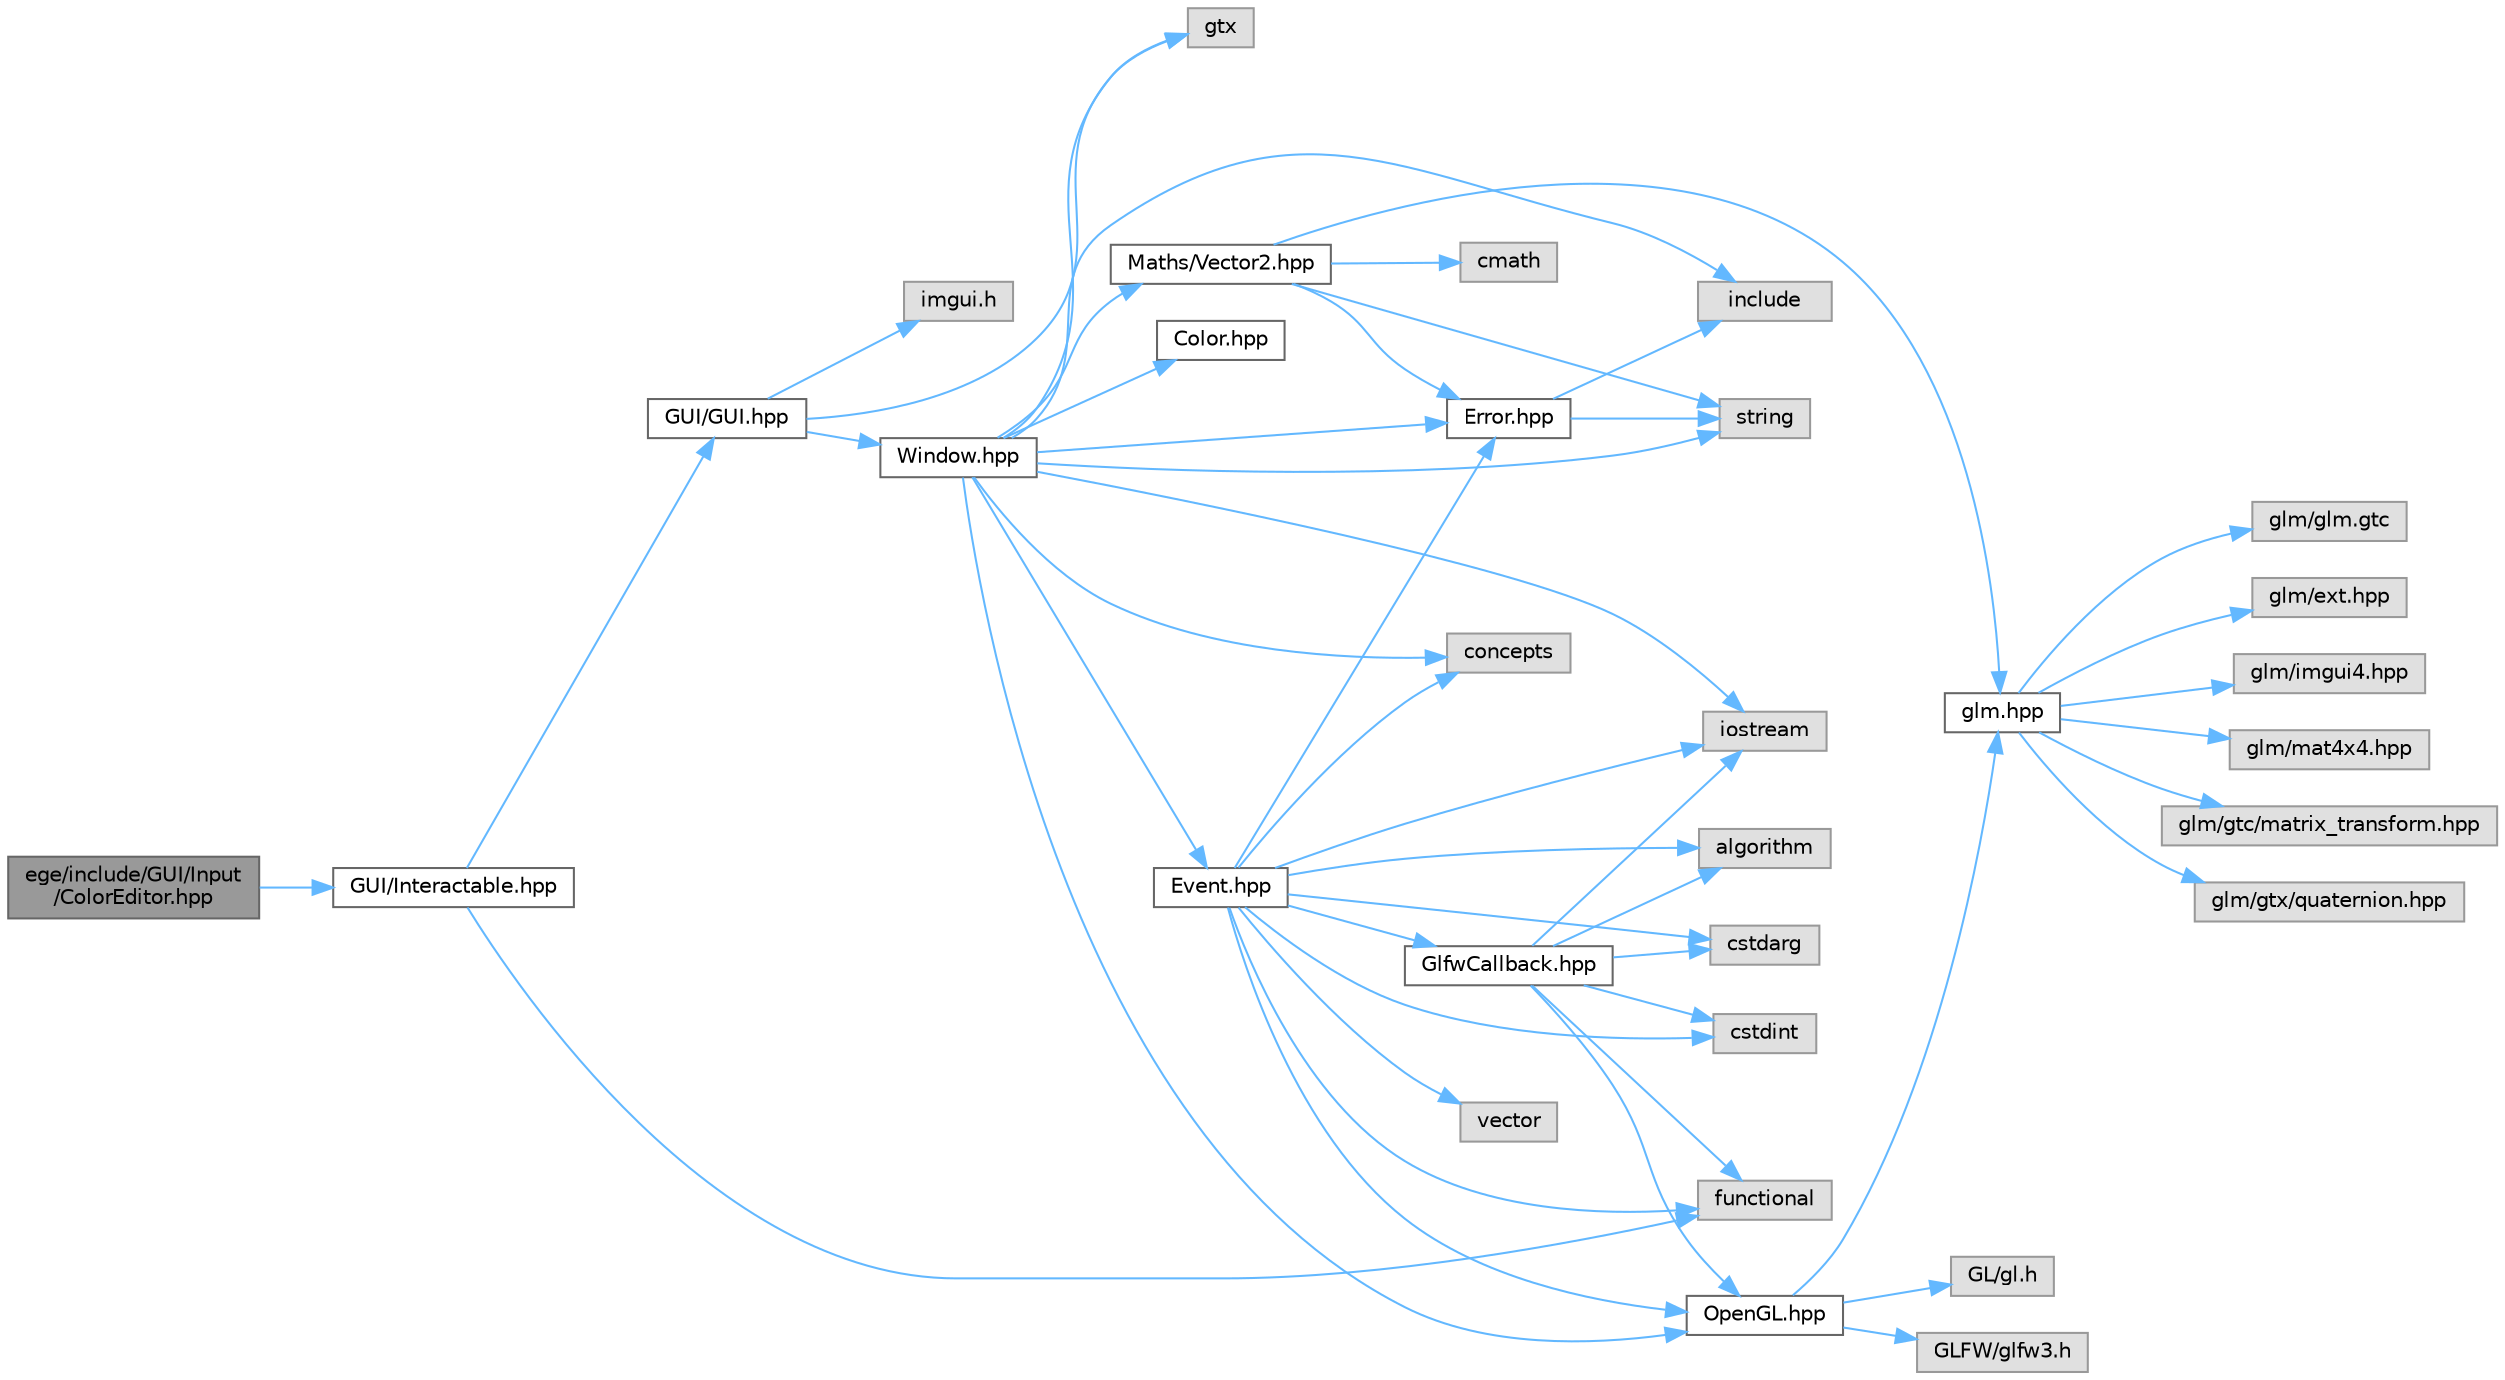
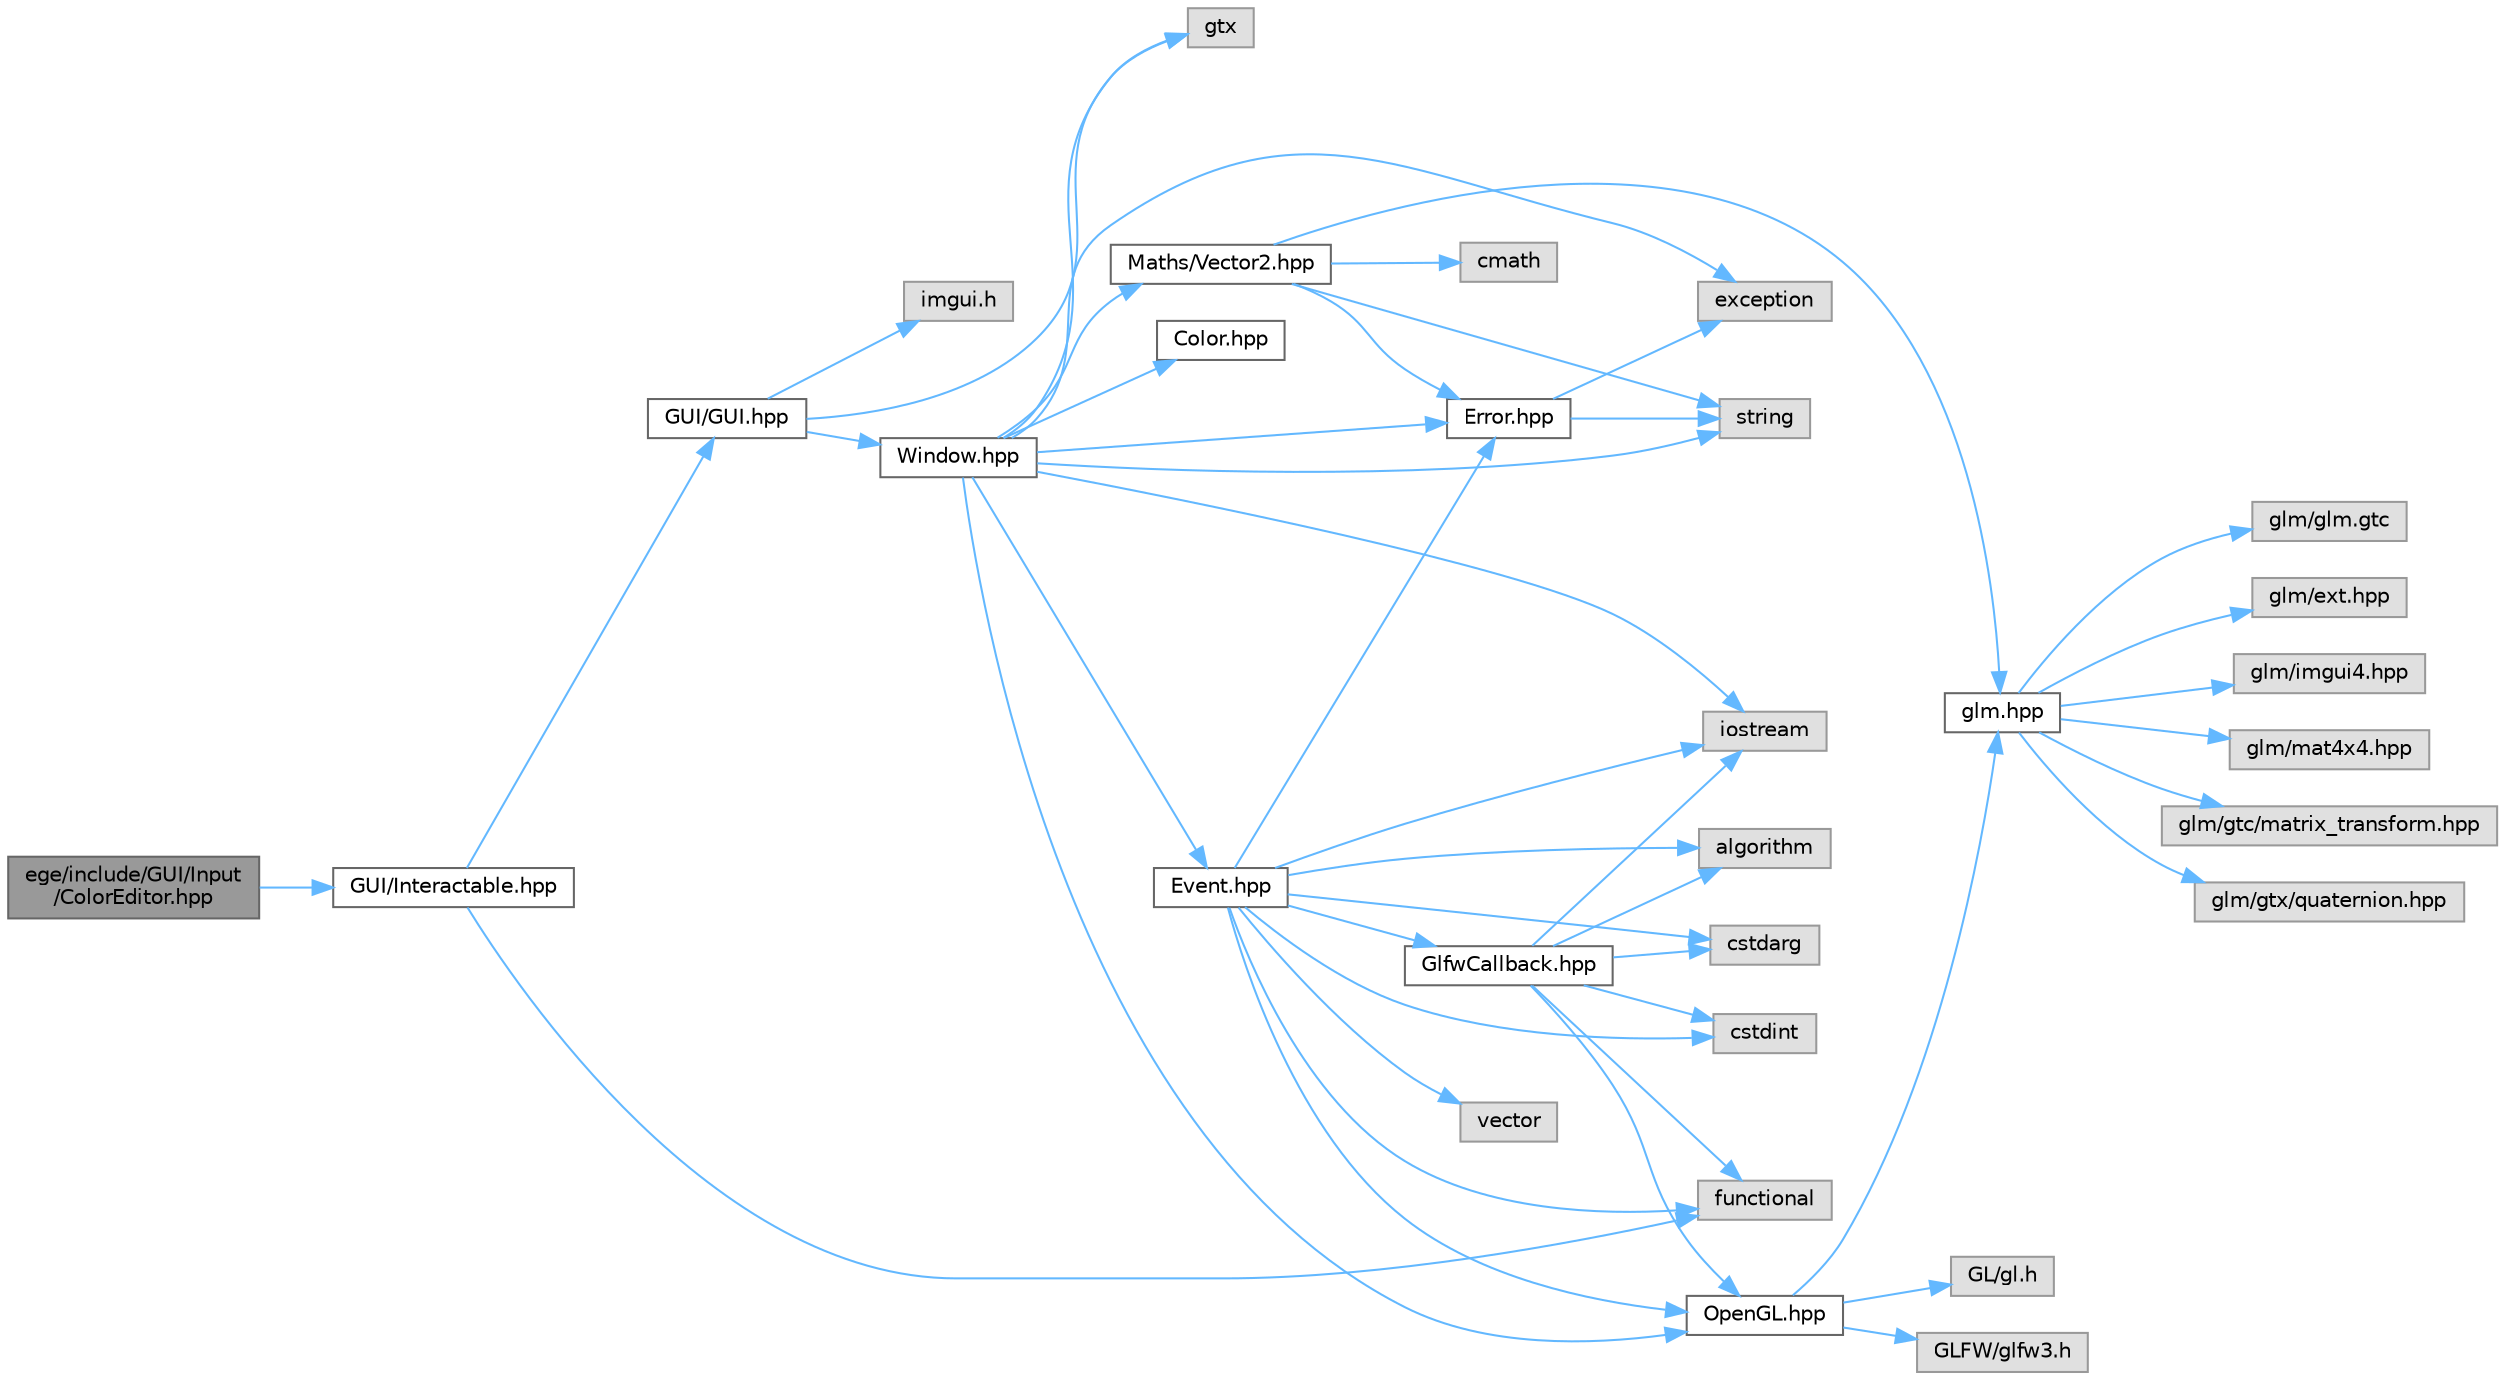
(1765, 301) -> (1765, 301)
(1509, 653) -> none
